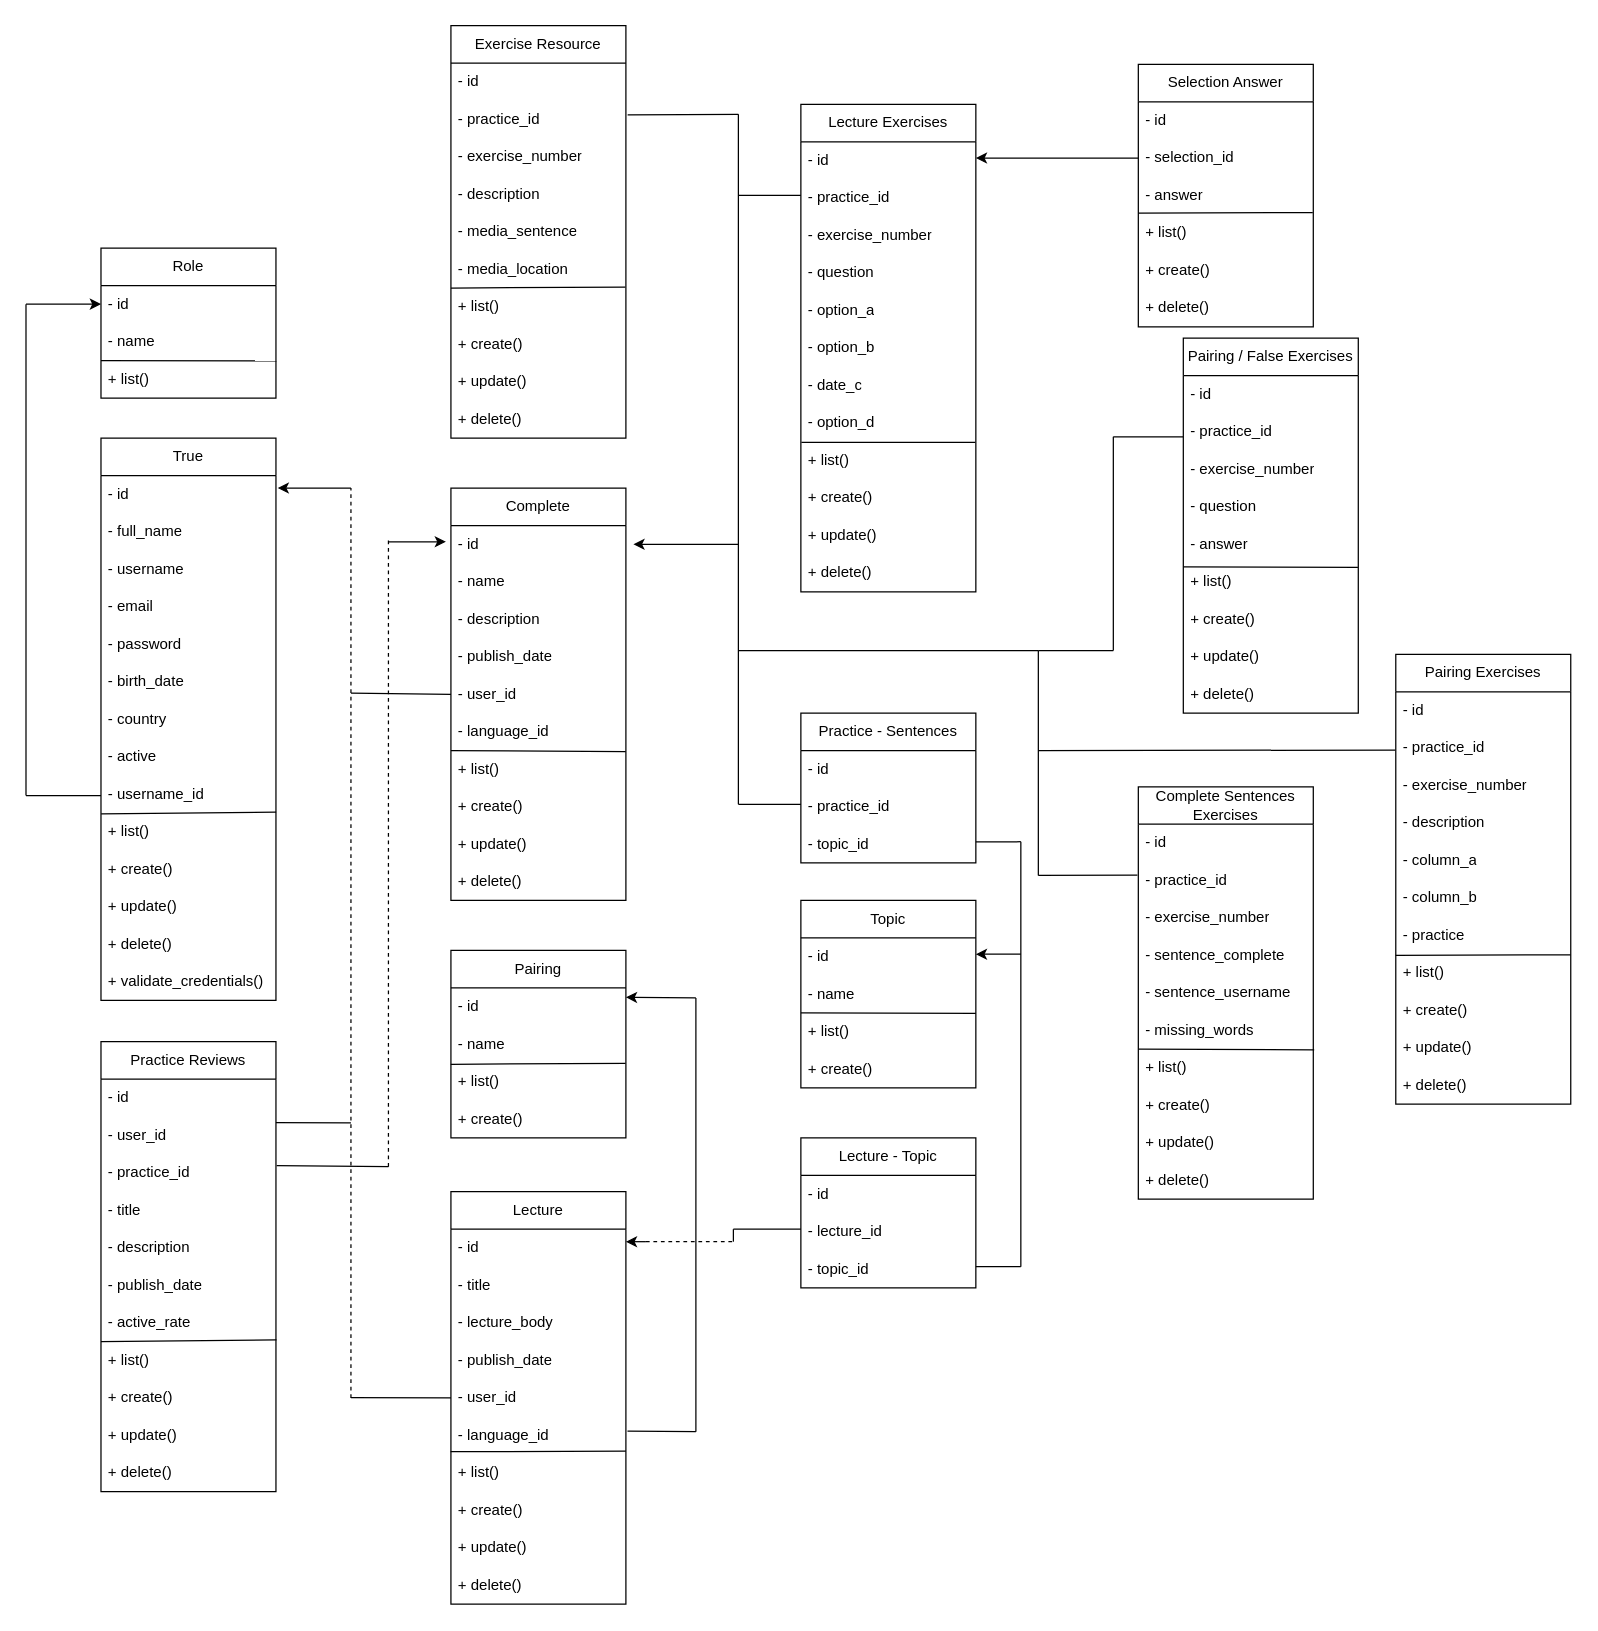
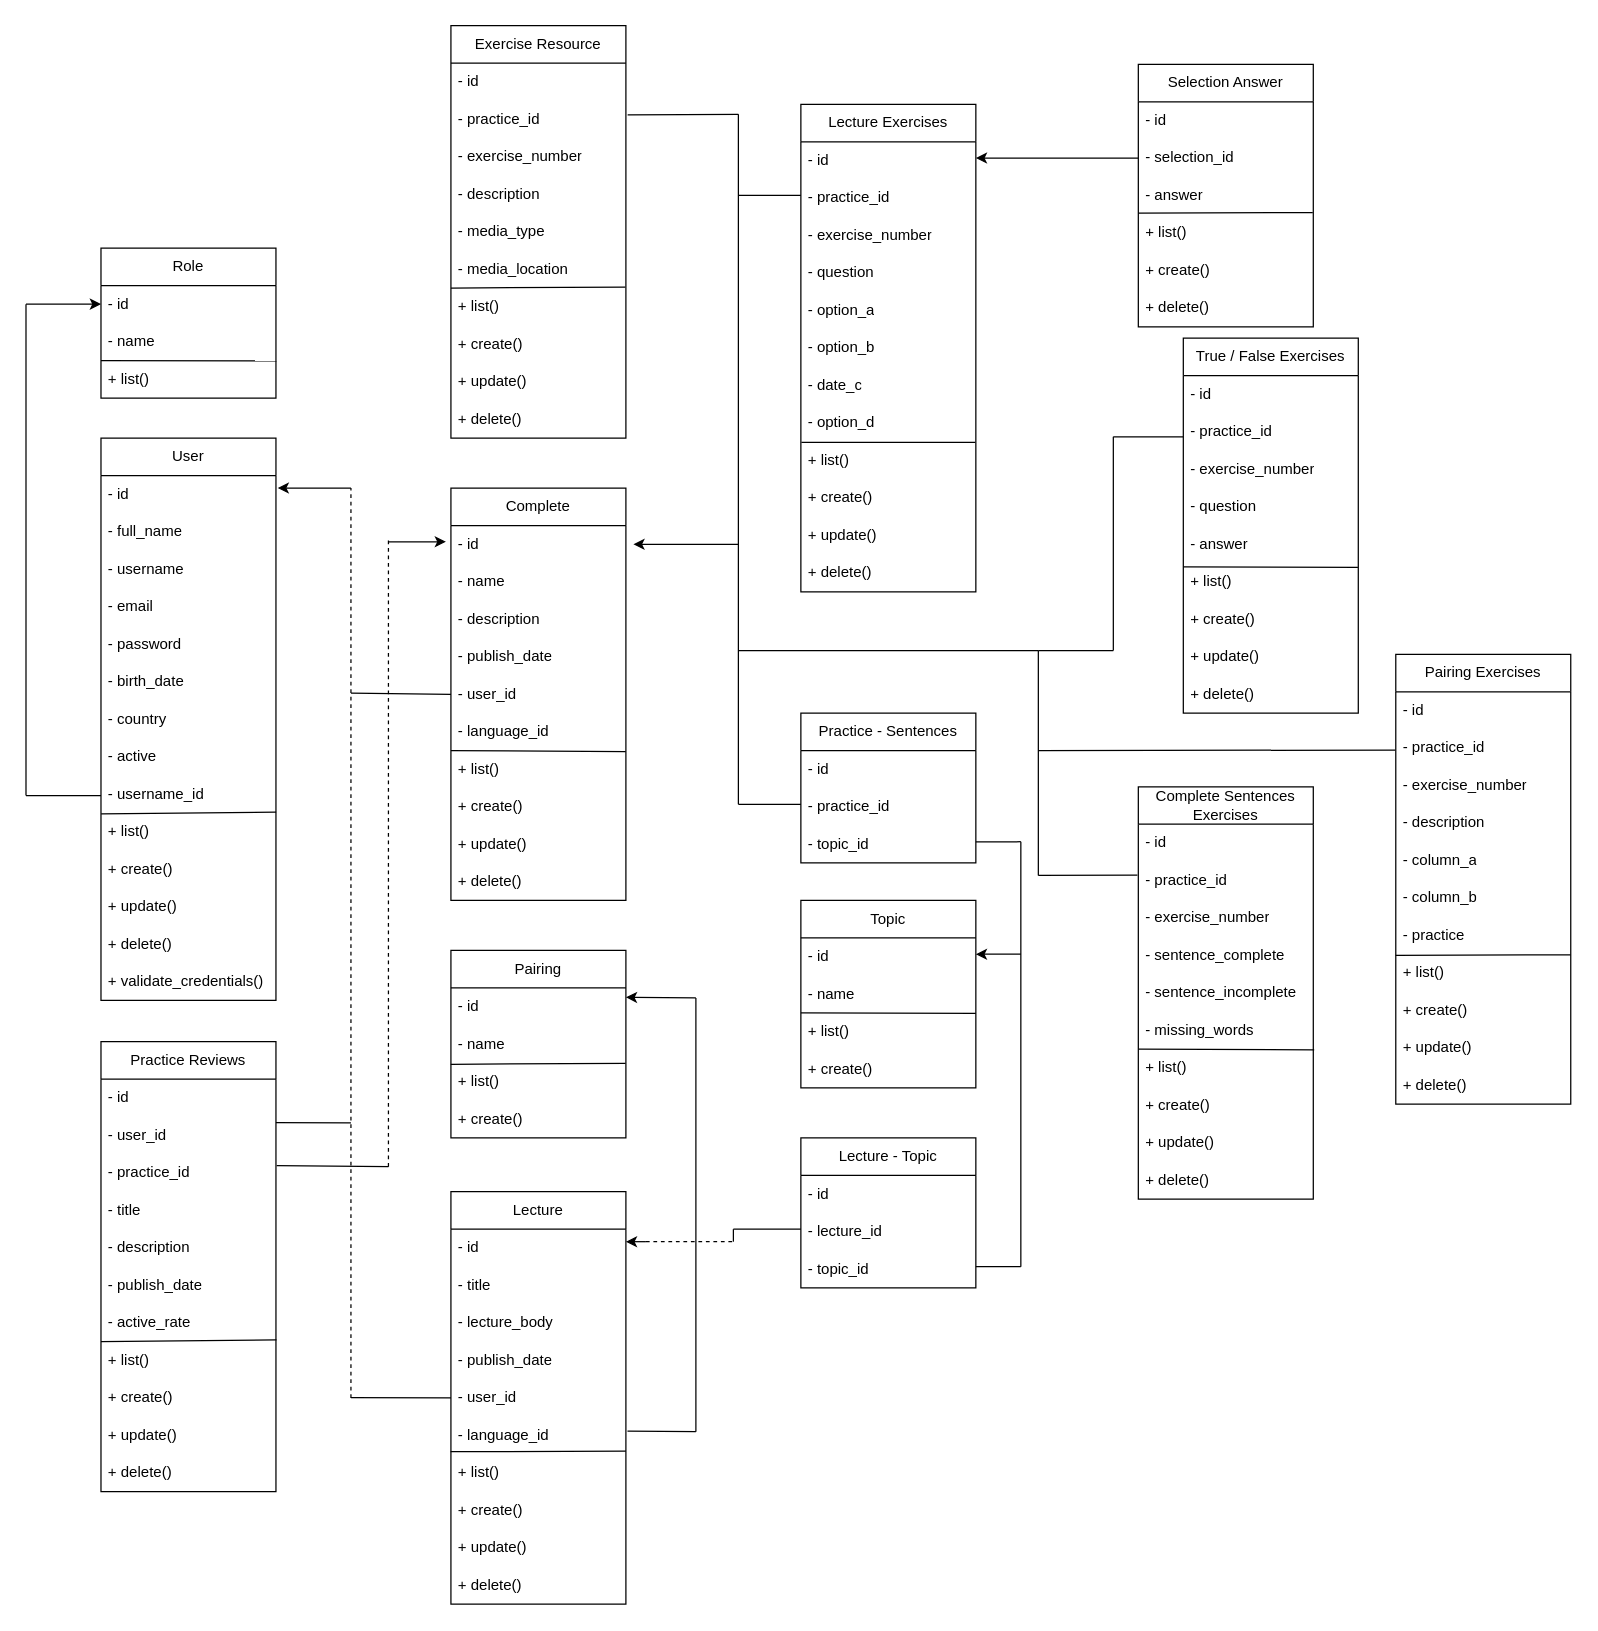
(521, 232) -> (505, 232)
(1271, 357) -> (1271, 357)
(188, 457) -> (188, 457)
(1223, 993) -> (1227, 993)
